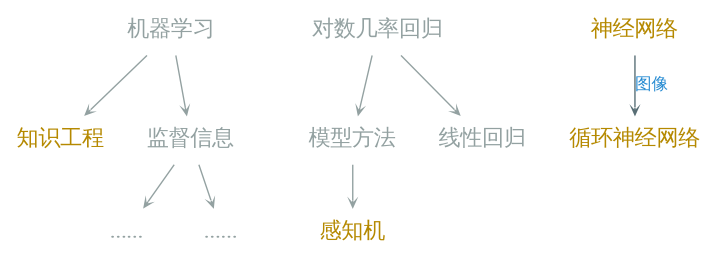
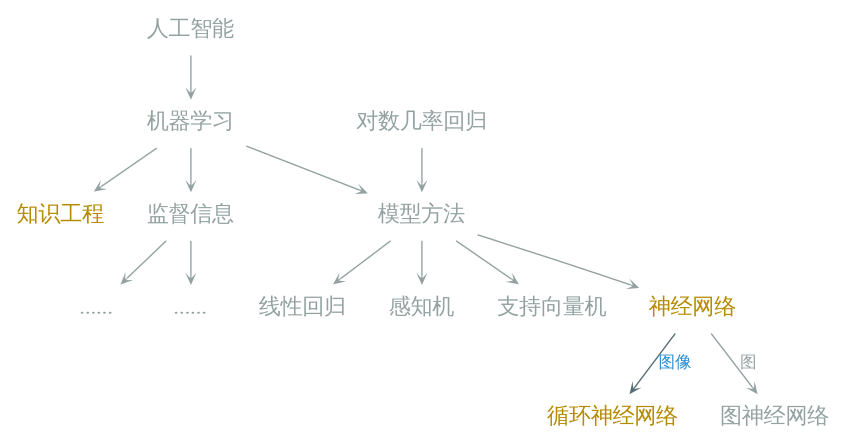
none -> (191, 30)
(428, 83) -> (365, 260)
none -> (303, 168)
(353, 232) -> (422, 308)
none -> (554, 260)
none -> (552, 308)
none -> (775, 418)
